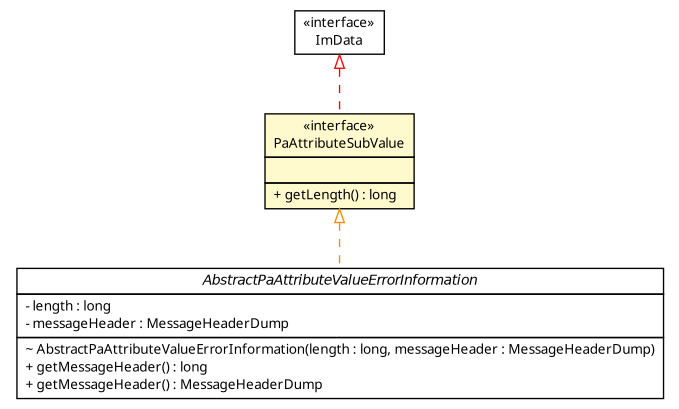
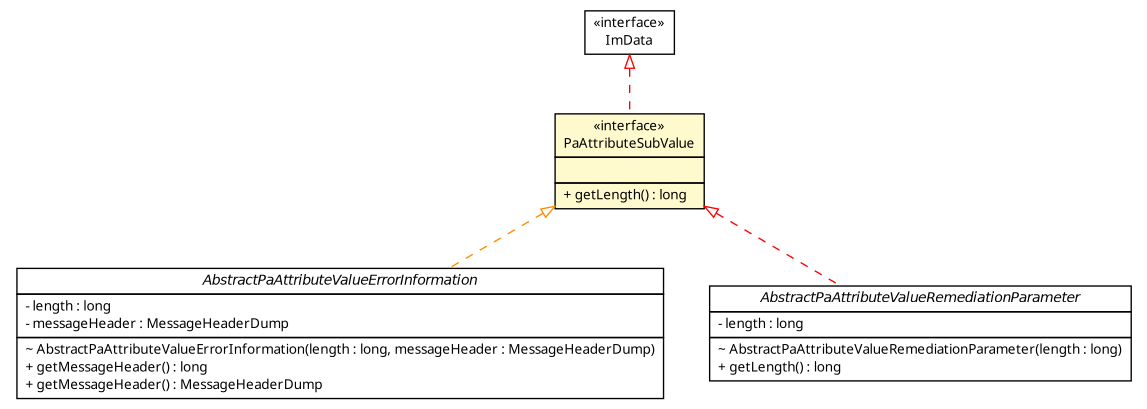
none -> (920, 333)
